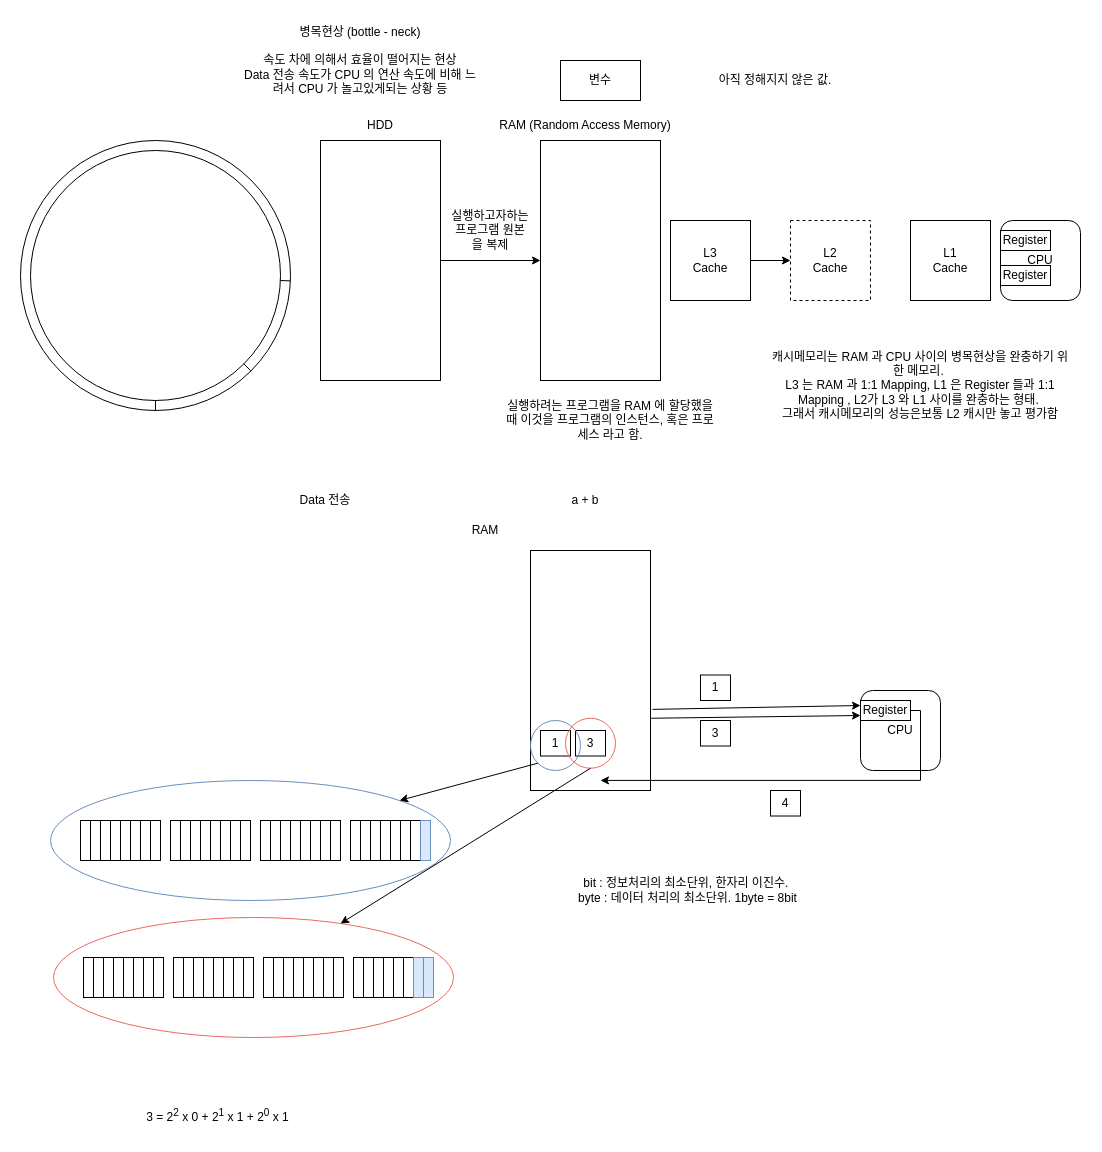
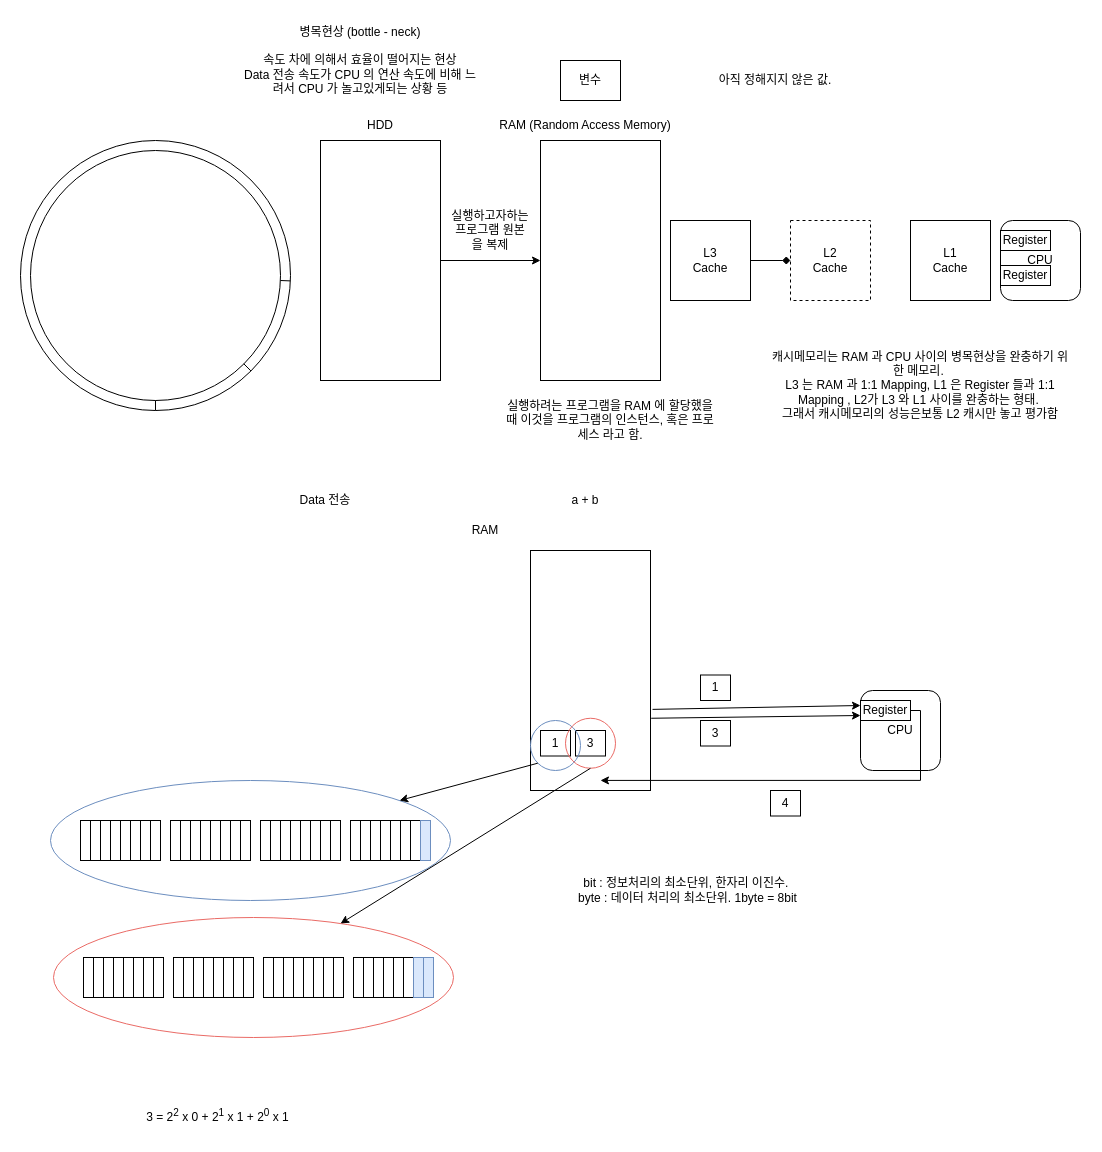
(601, 81) -> (591, 81)
(782, 261) -> (782, 261)
